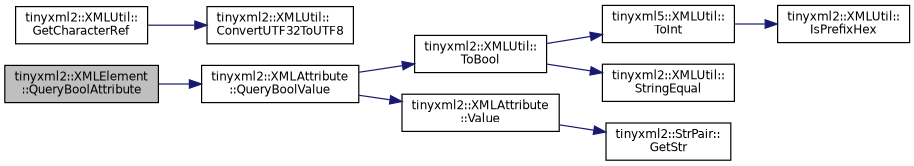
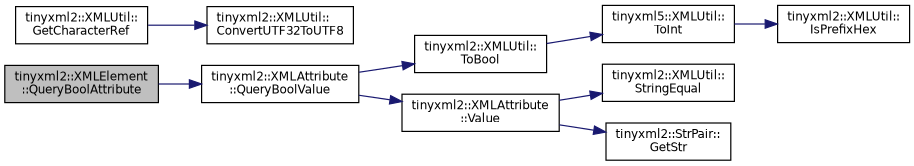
(568, 67) -> (575, 98)
